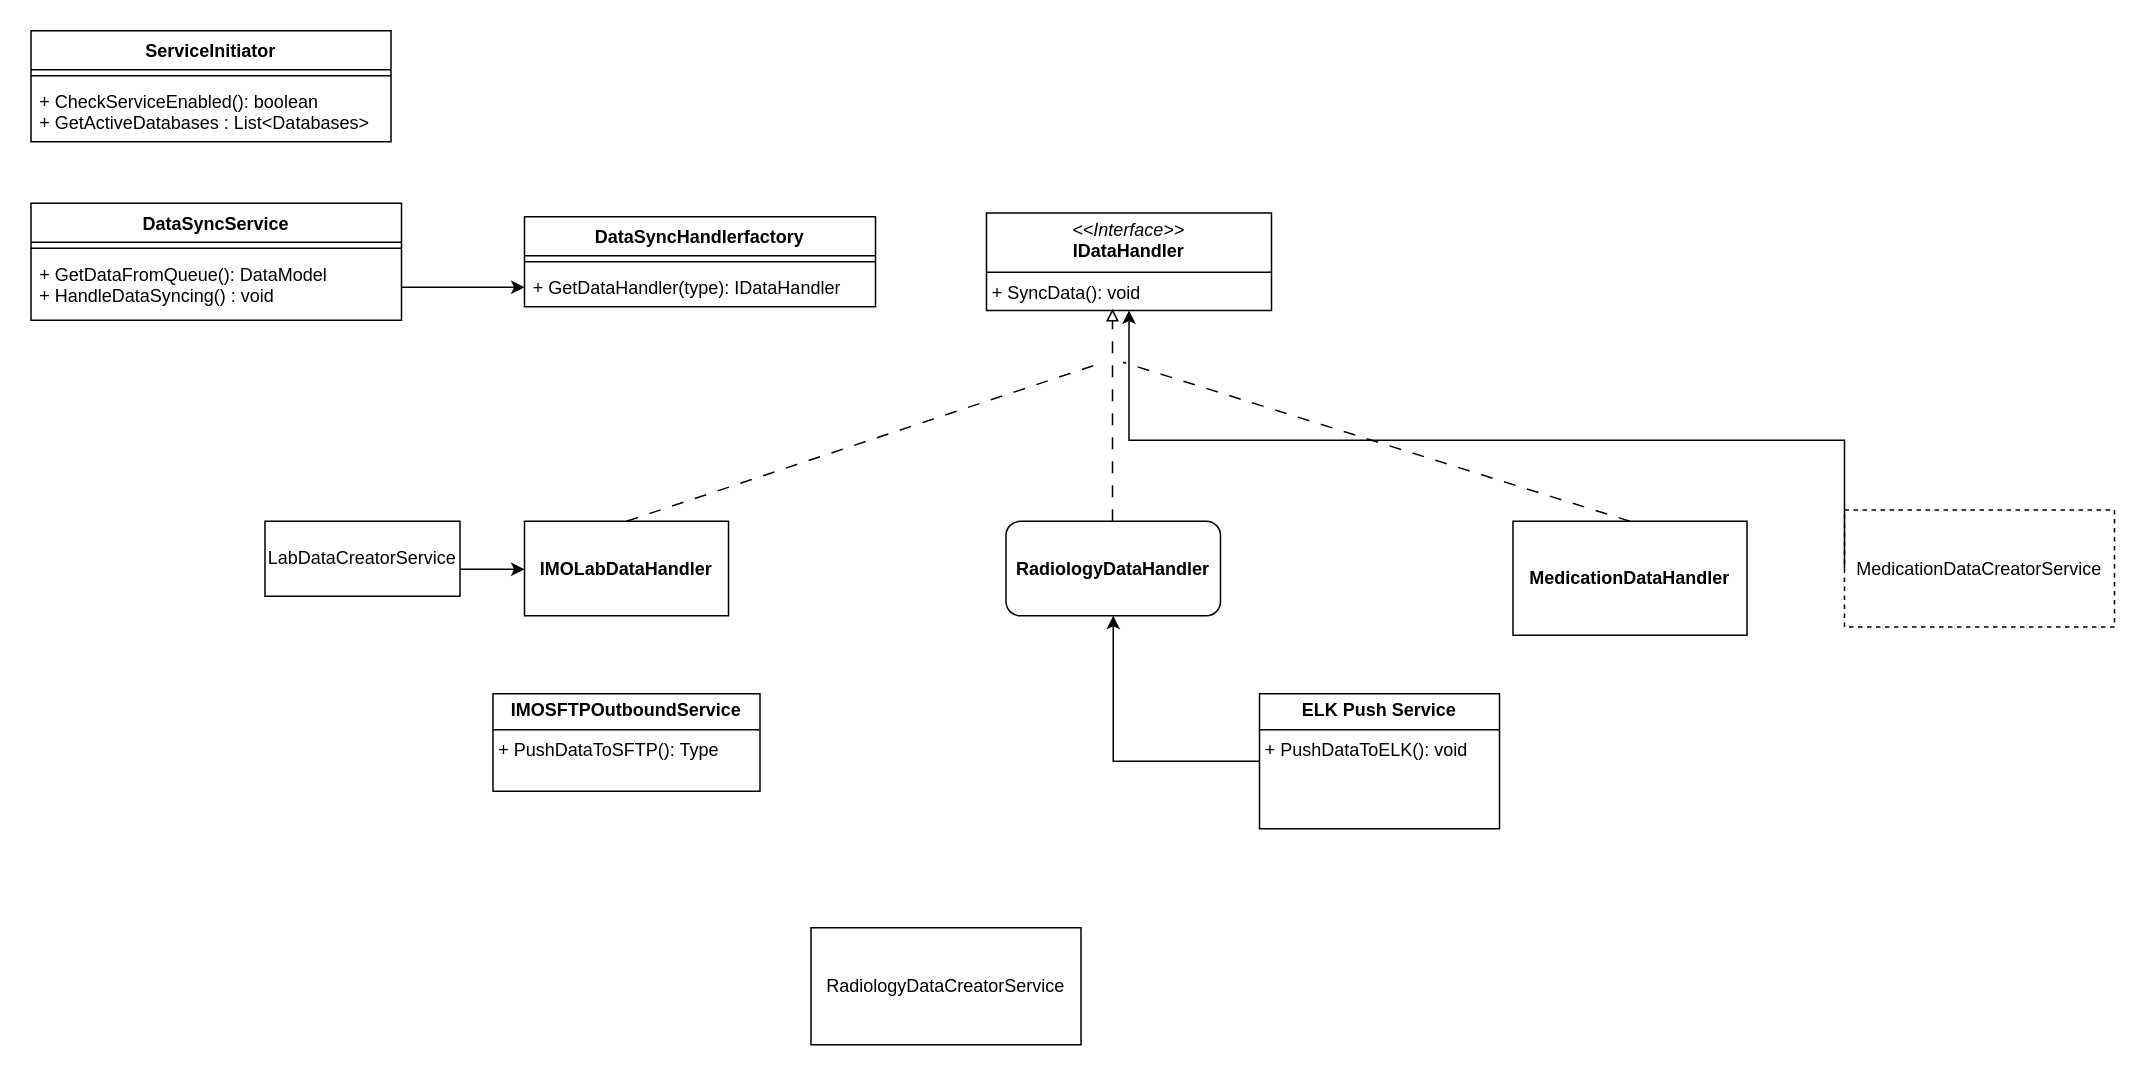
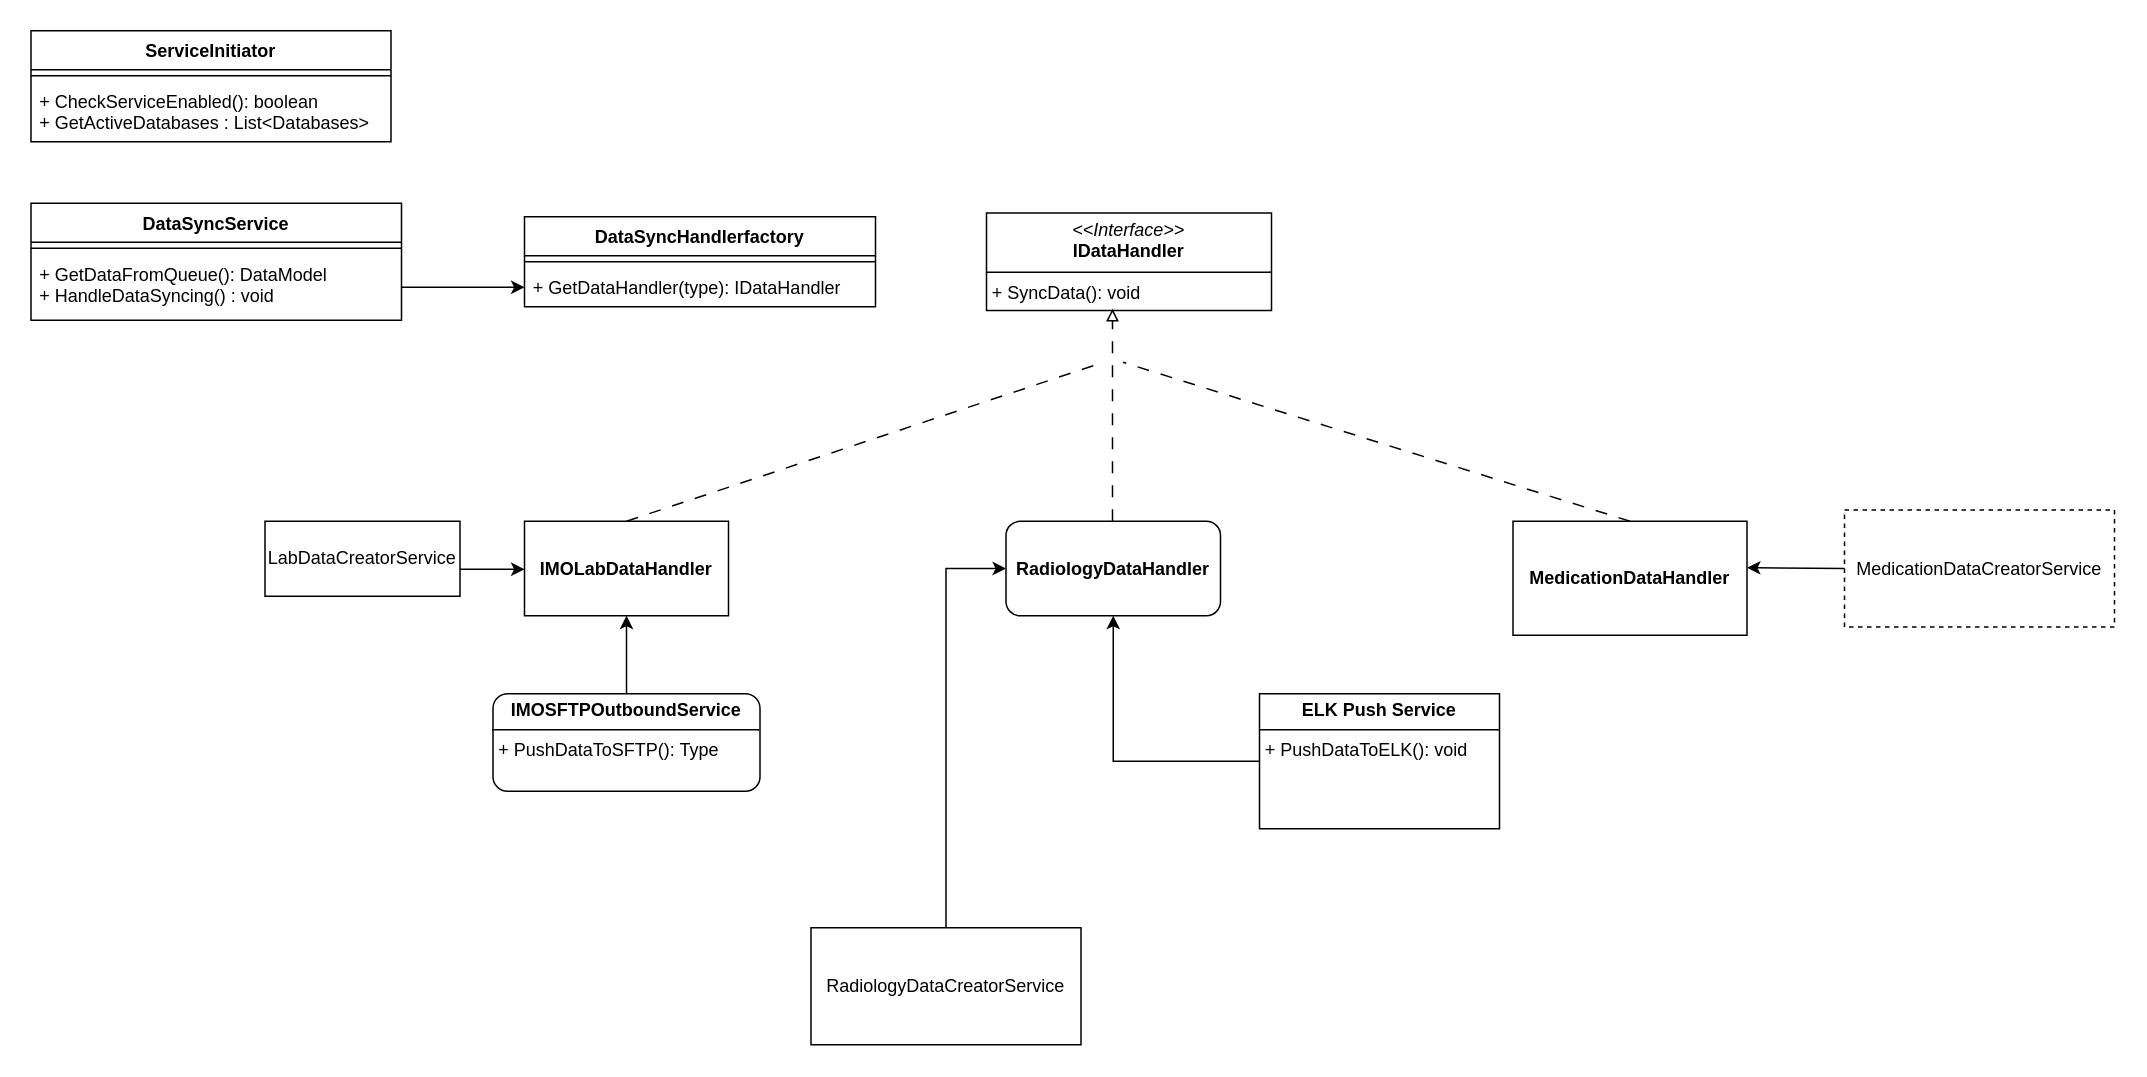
(1675, 440) -> (1801, 568)
none -> (626, 660)
none -> (946, 724)
(626, 743) -> (626, 743)
